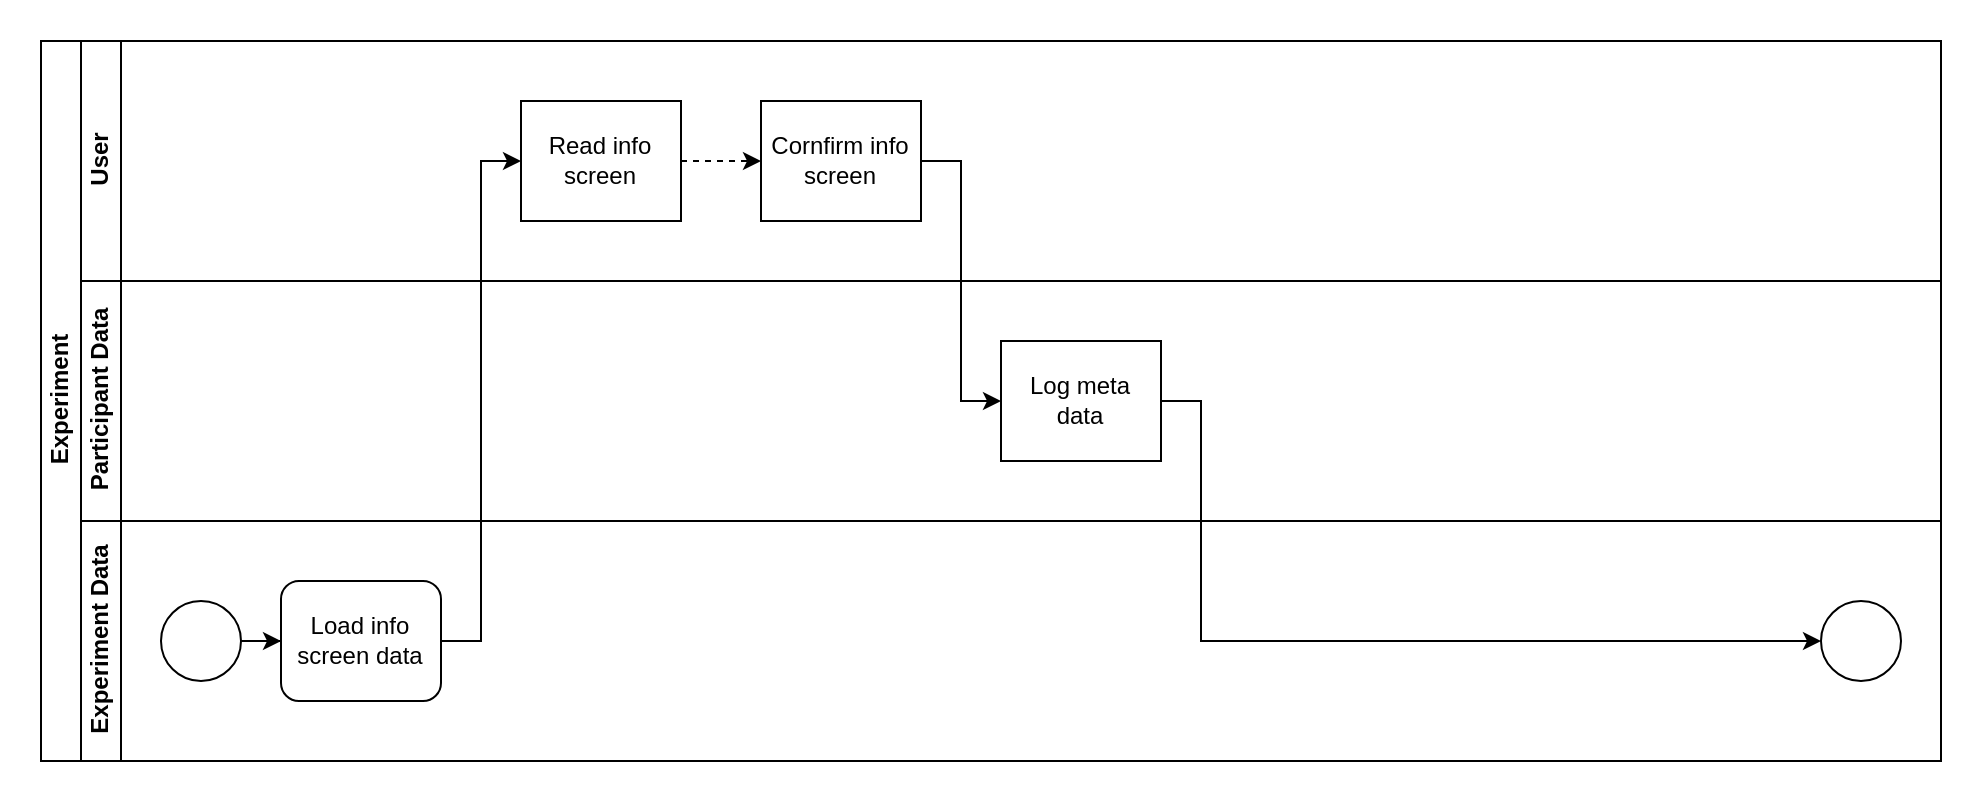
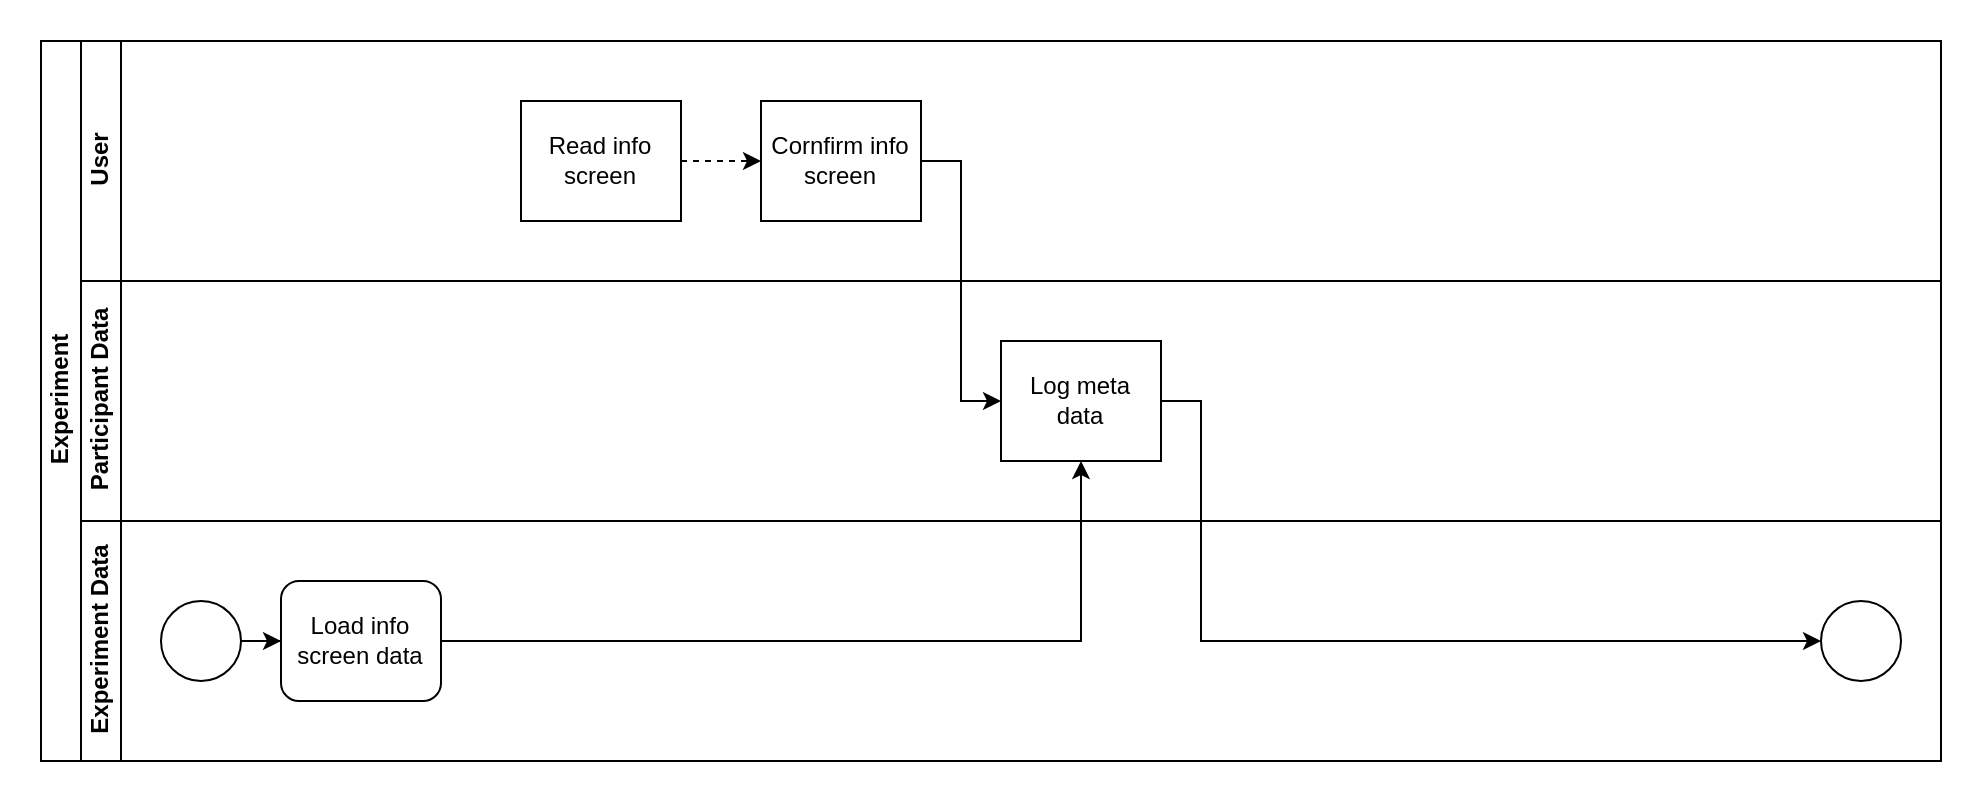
(481, 401) -> (837, 641)
